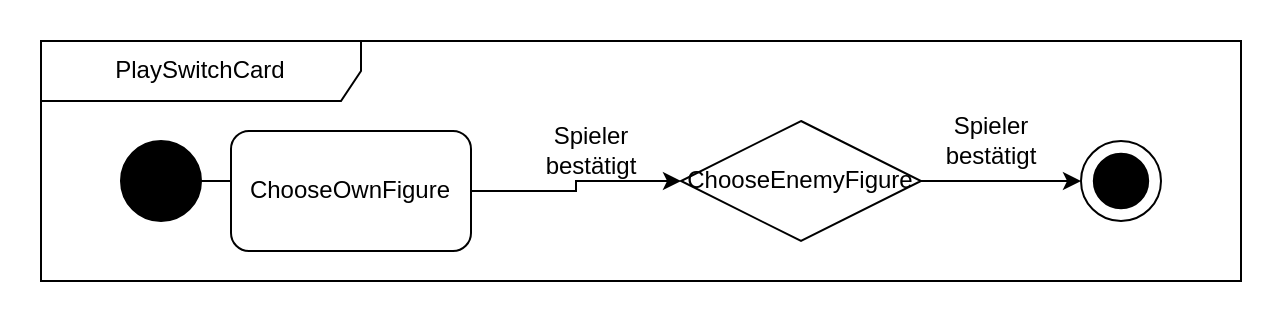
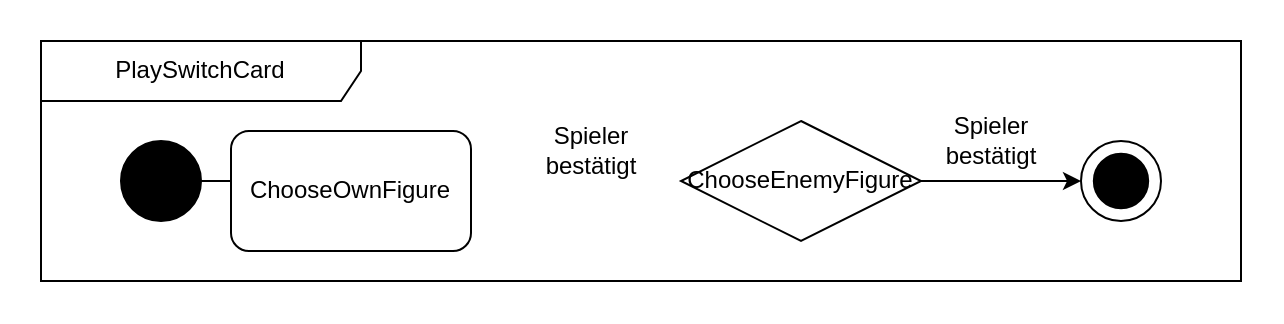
(574, 191) -> none
